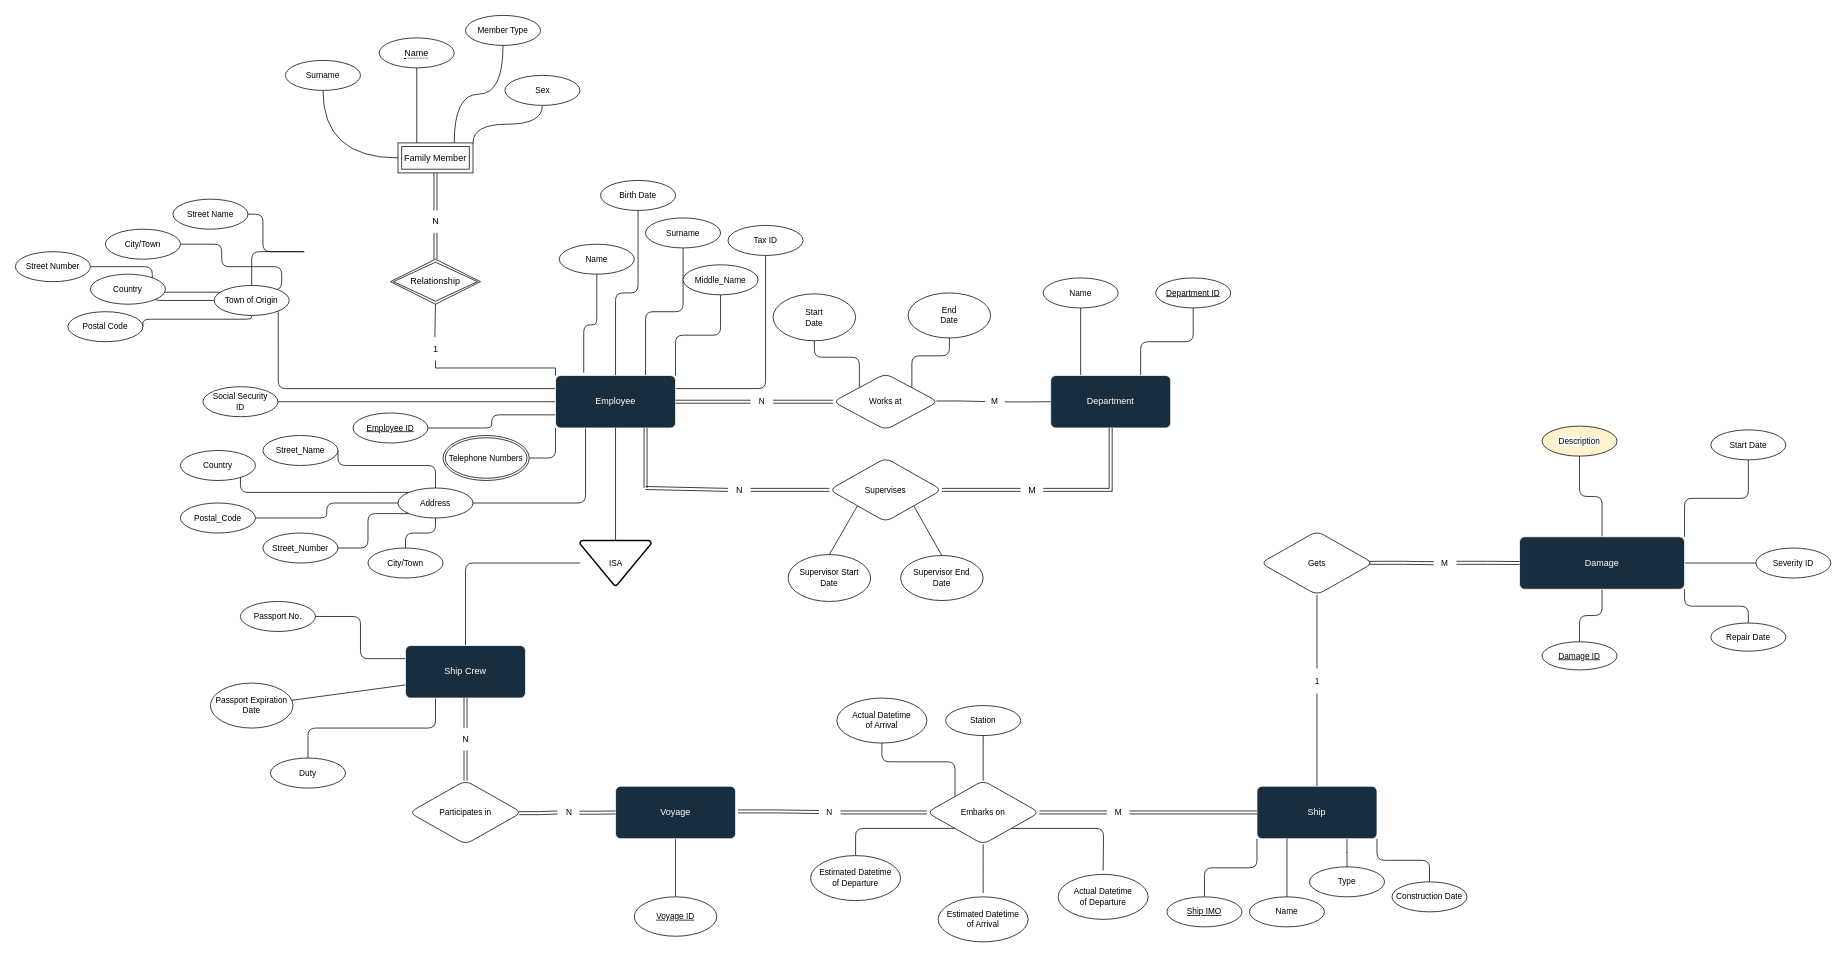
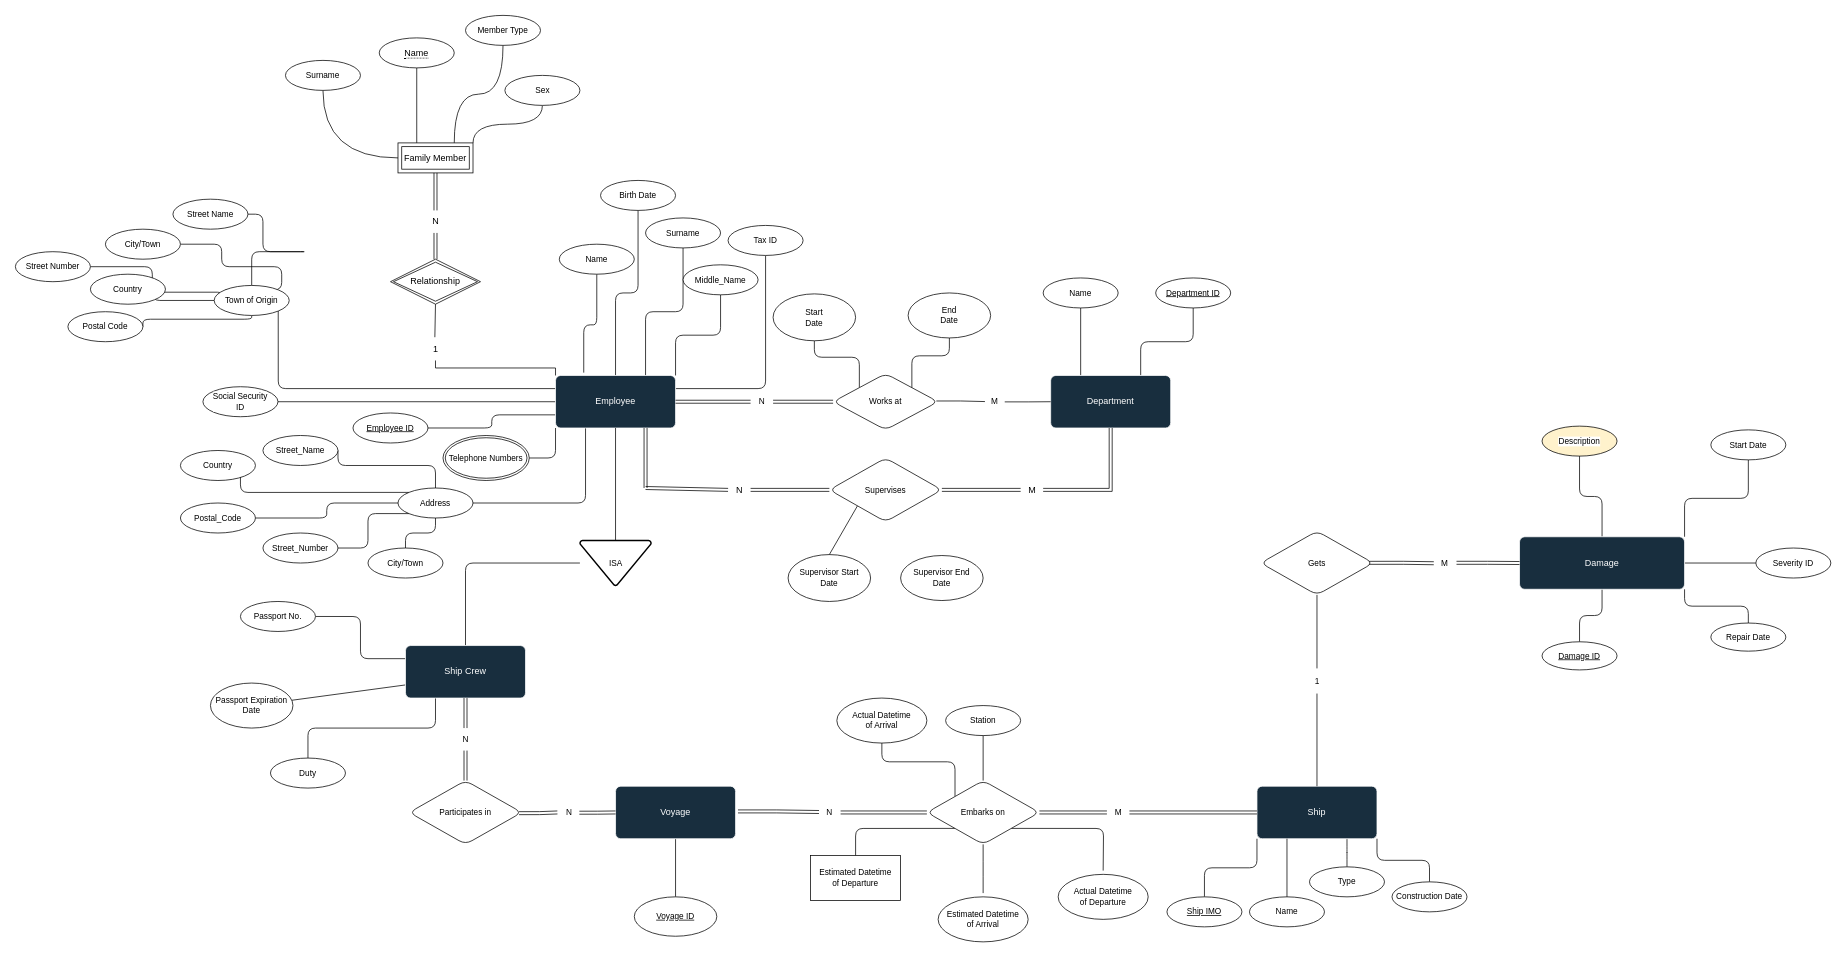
(927, 530) -> none
(855, 878) -> (855, 878)
